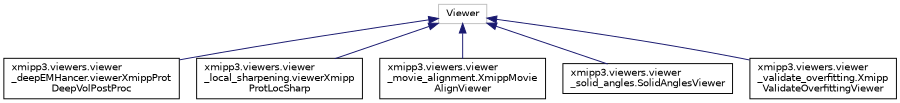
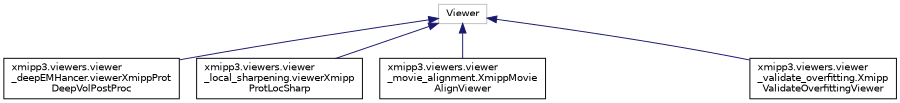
(648, 79) -> none
